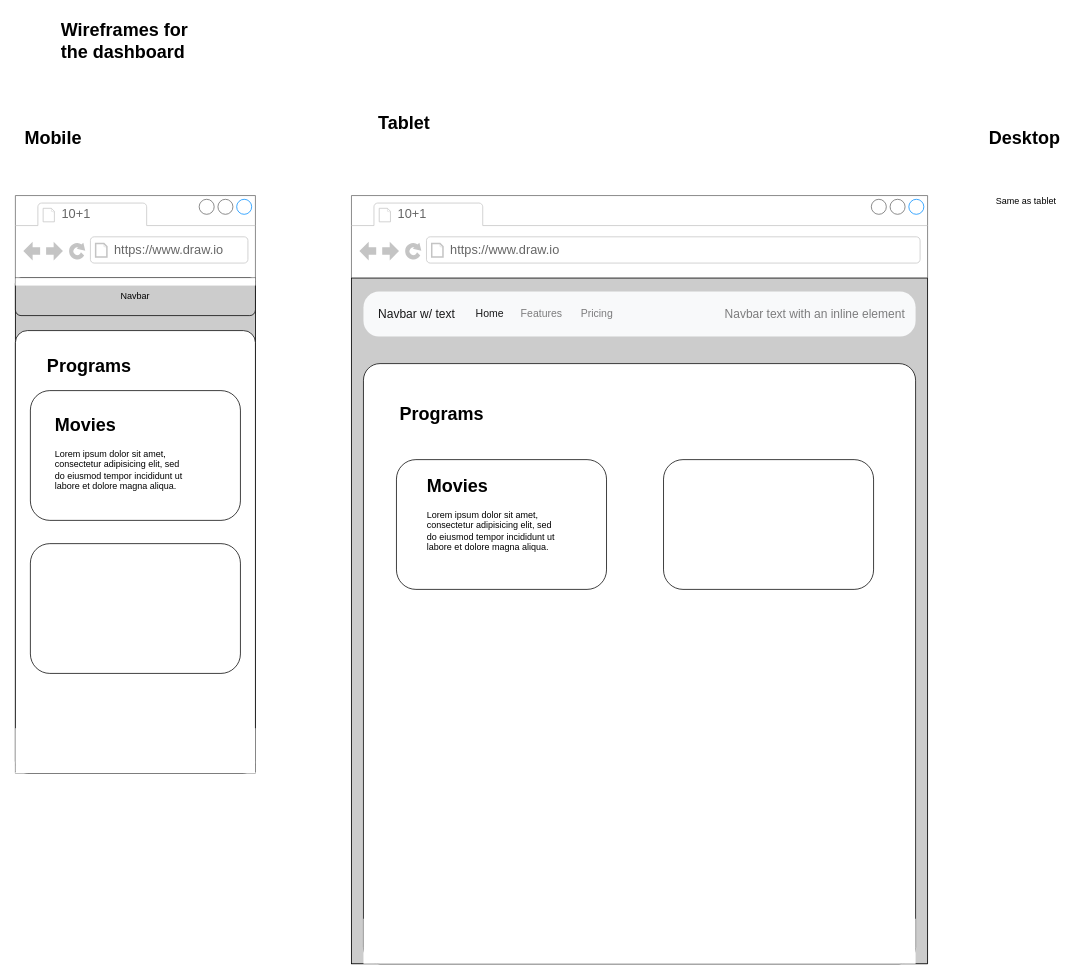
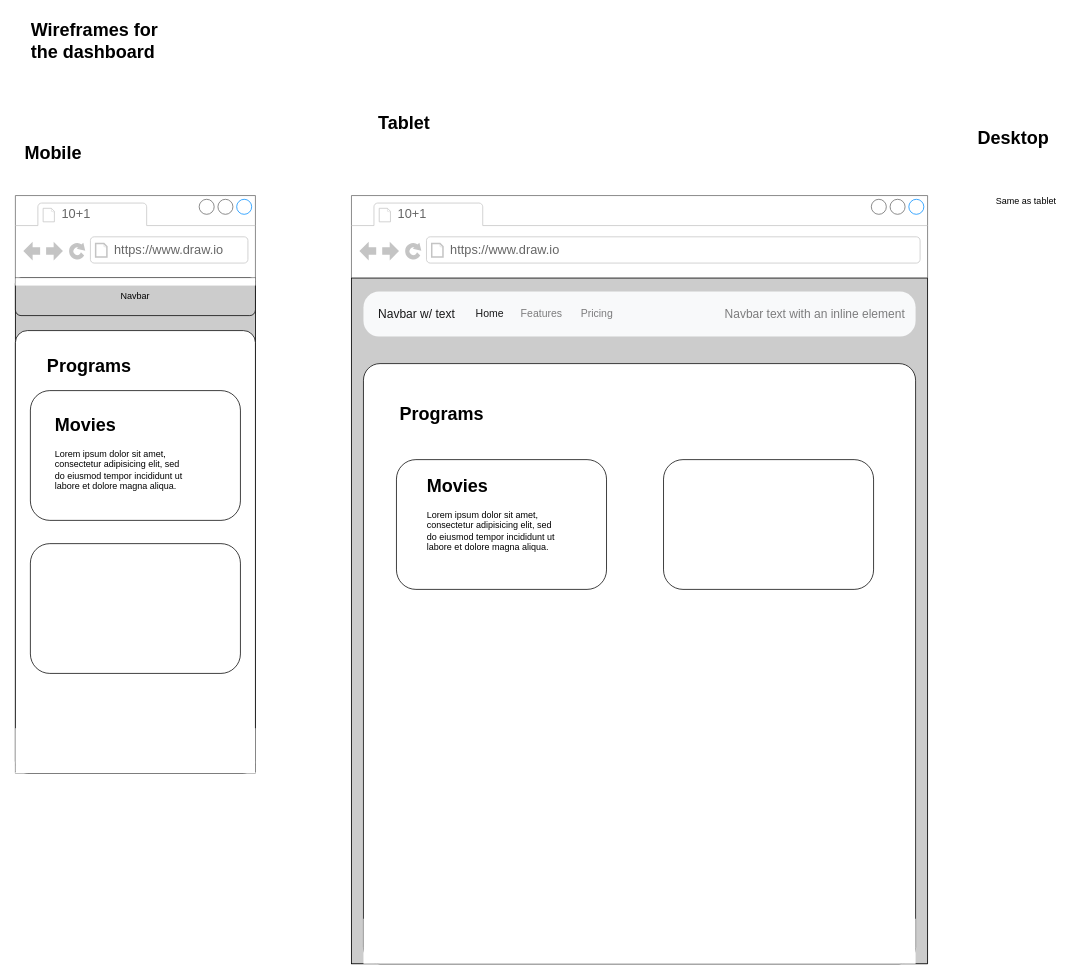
(129, 60) -> (99, 60)
(53, 138) -> (53, 153)
(1024, 138) -> (1013, 138)
